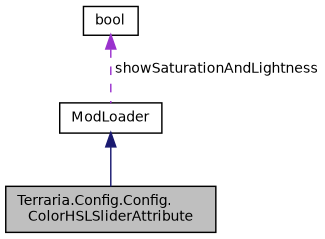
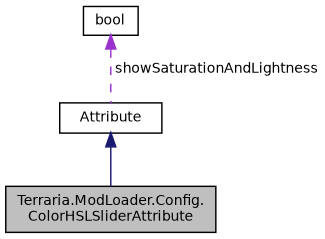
(111, 118) -> (111, 118)
(111, 209) -> (111, 209)
